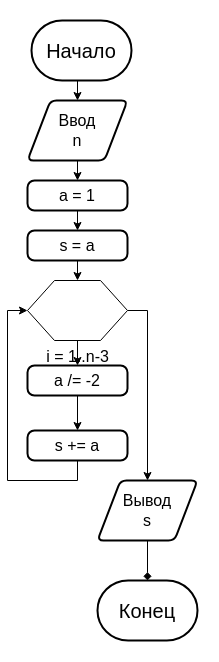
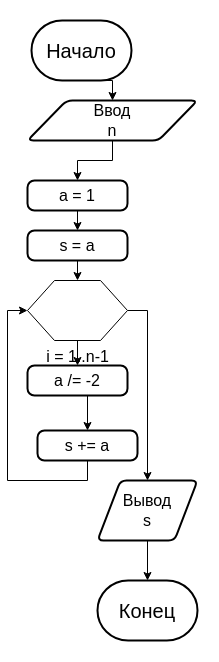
(78, 131) -> (113, 121)
(78, 357) -> (78, 357)
(78, 446) -> (88, 446)
(148, 571) -> (148, 572)
